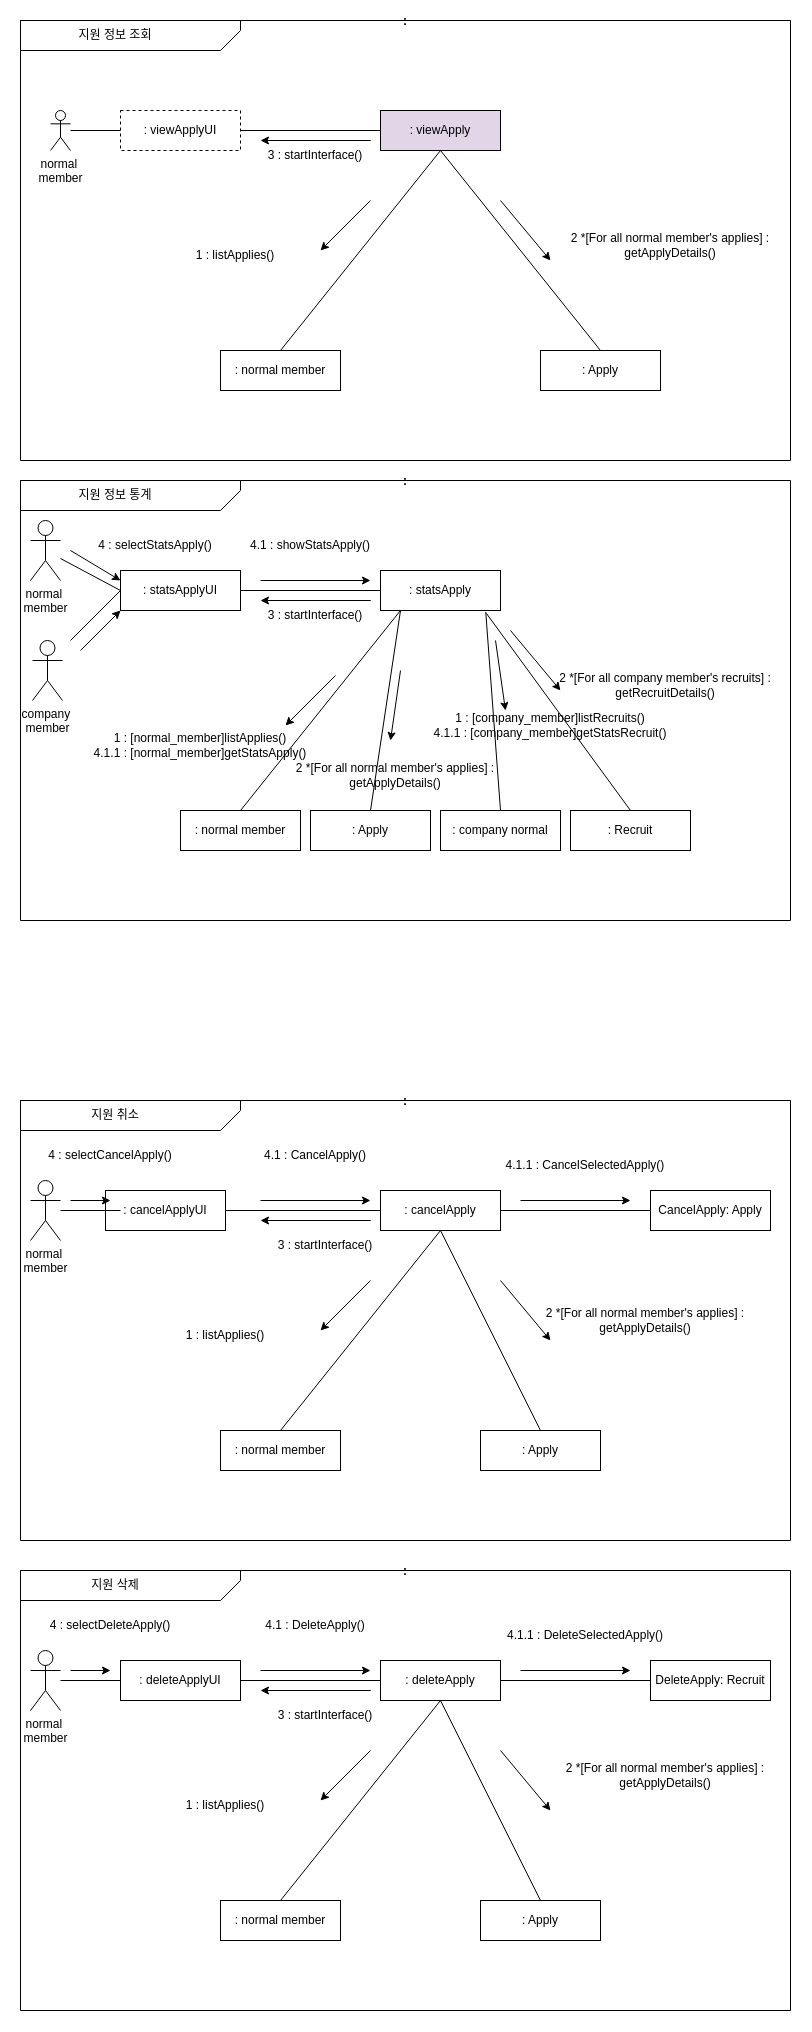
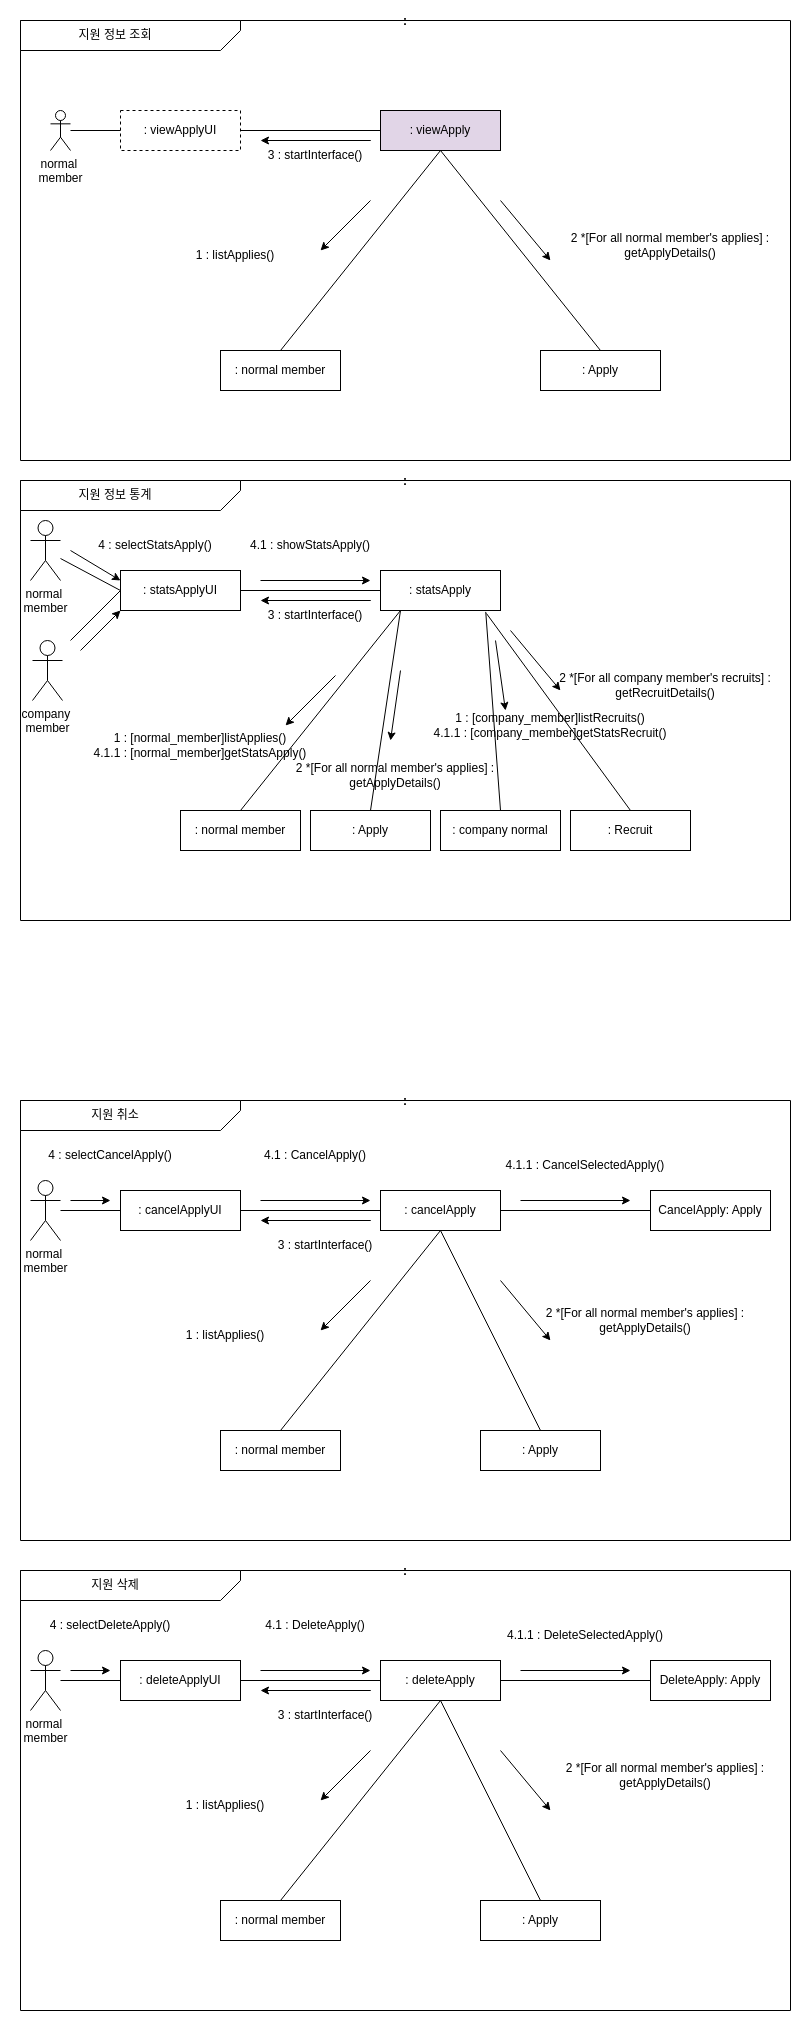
(166, 1211) -> (181, 1211)
(711, 1681) -> (711, 1681)
